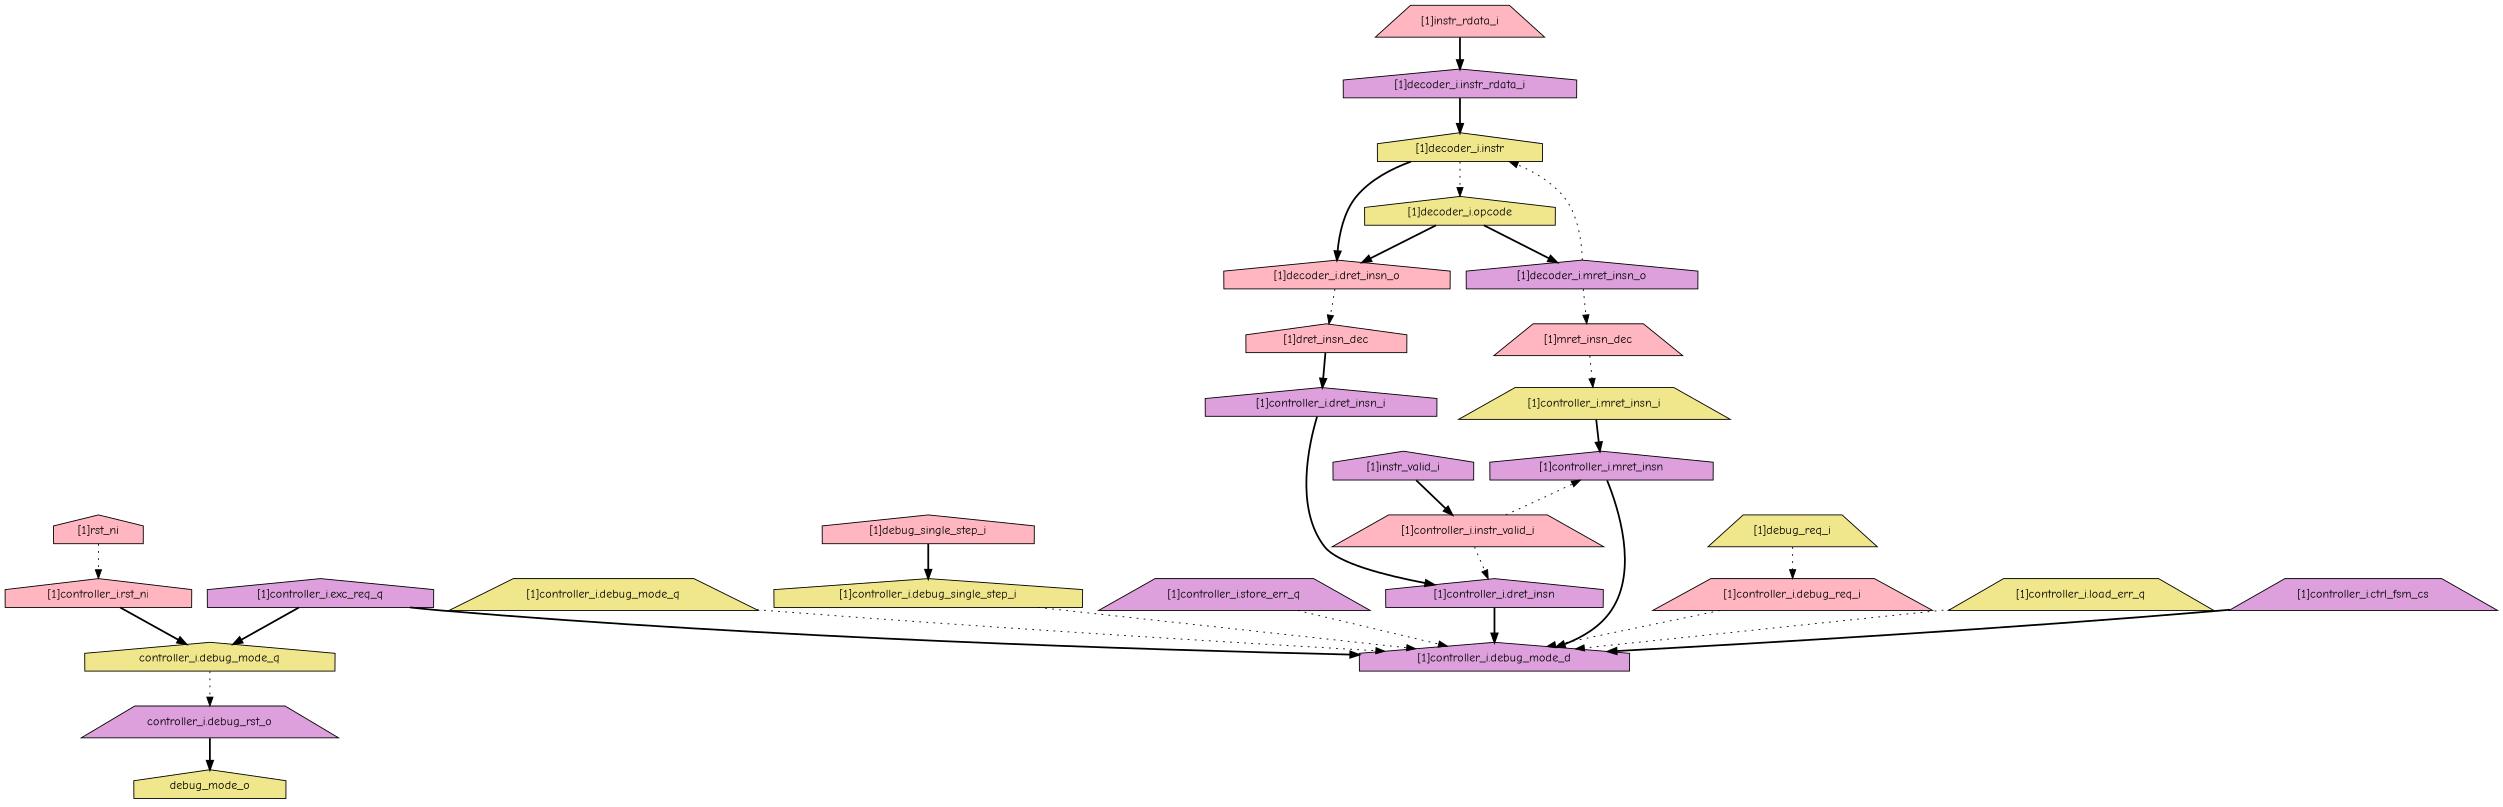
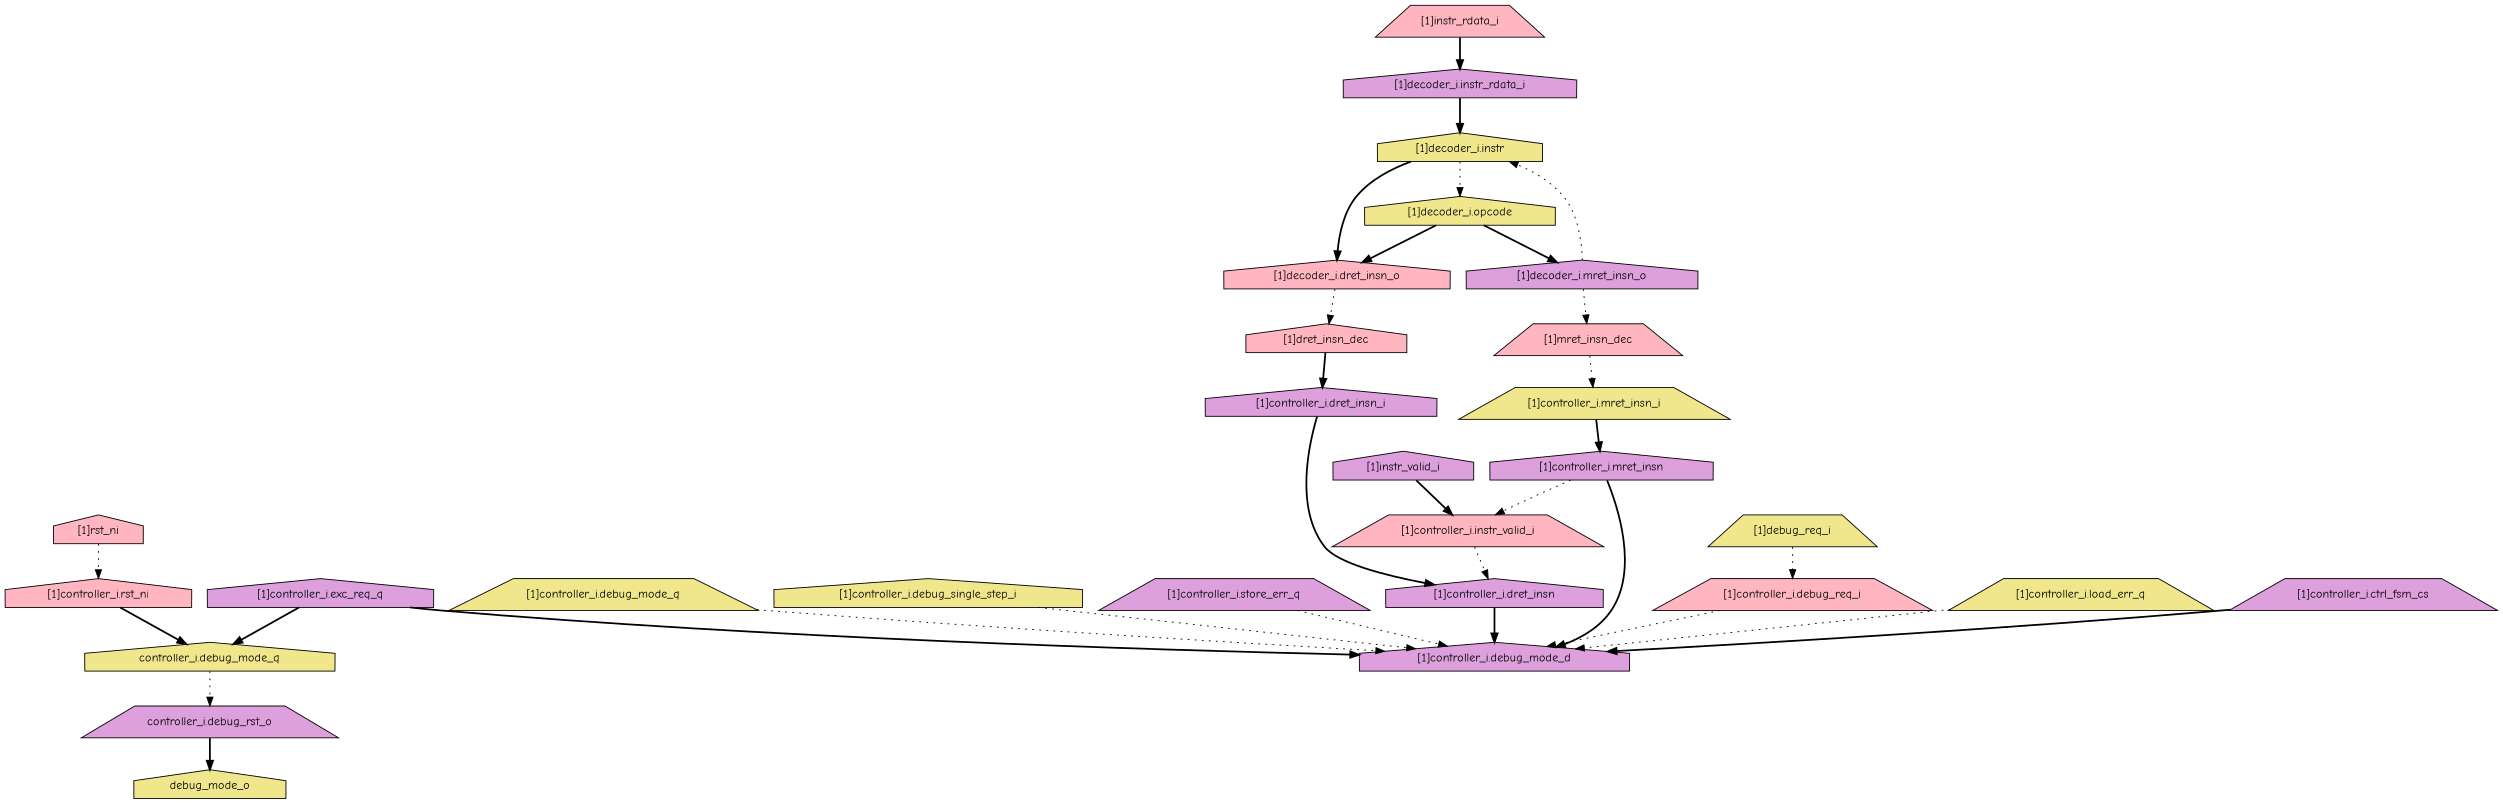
(1539, 500) -> (1537, 495)
(928, 531) -> none
